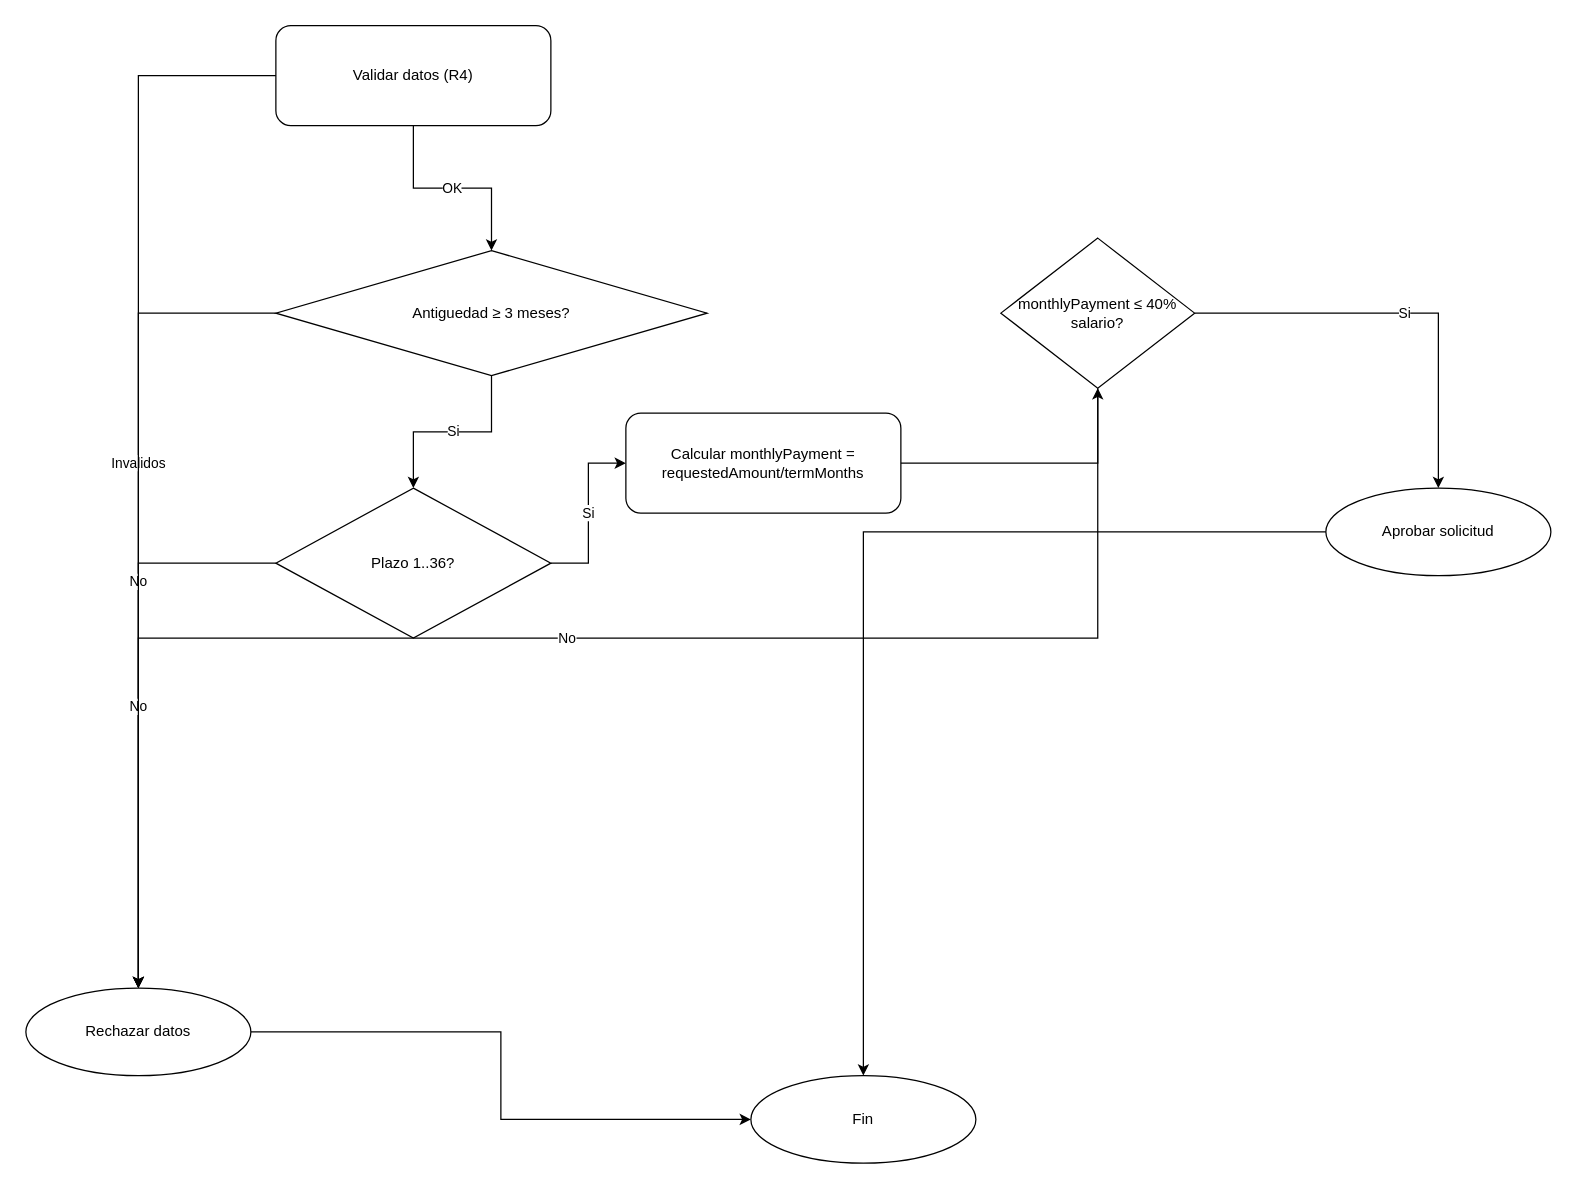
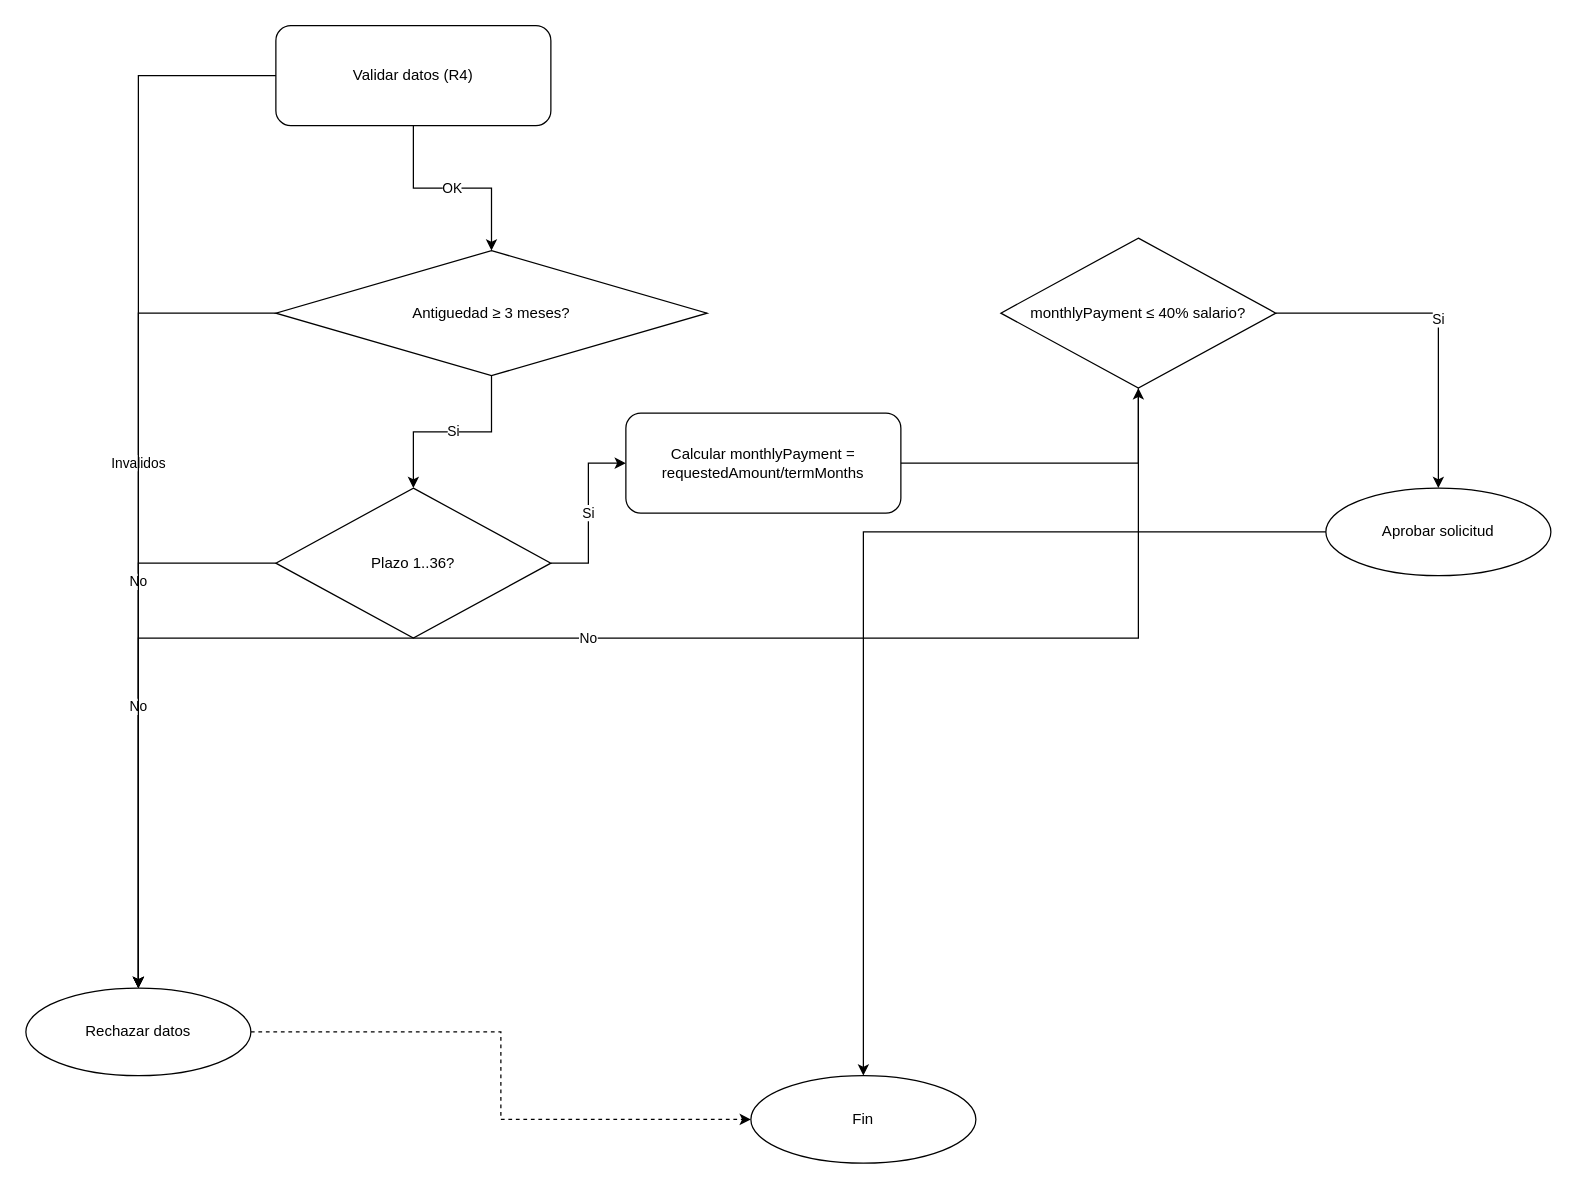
(1098, 313) -> (1138, 313)
(501, 1072) -> (501, 1072)
